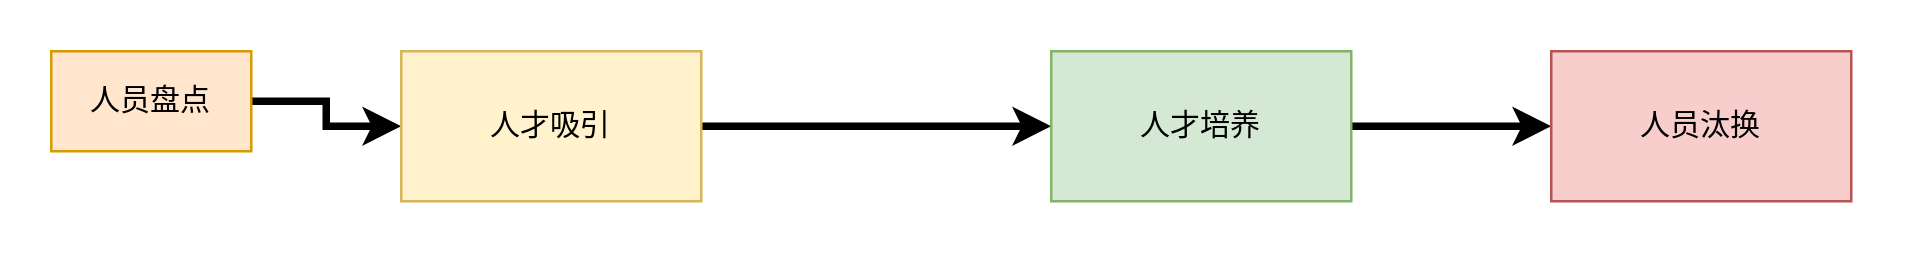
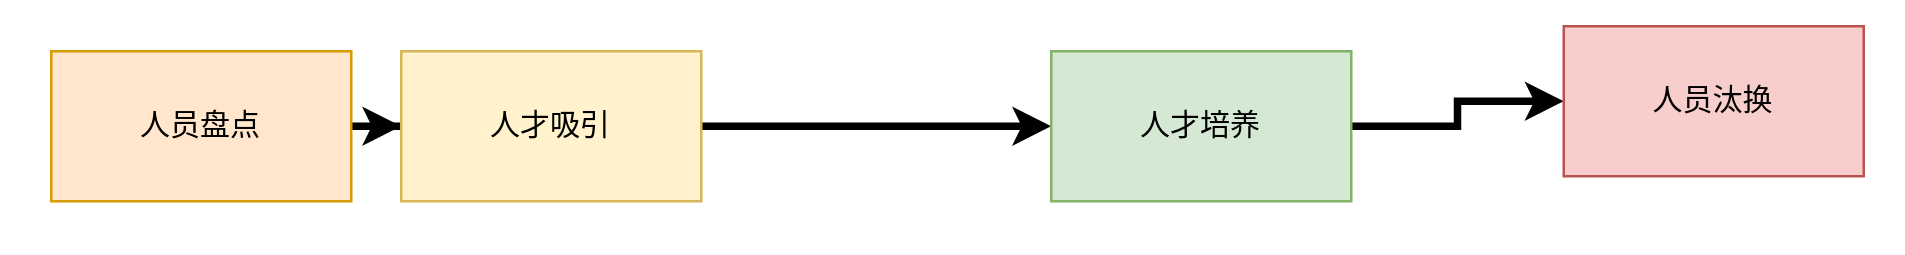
(151, 101) -> (201, 126)
(1701, 126) -> (1714, 101)
